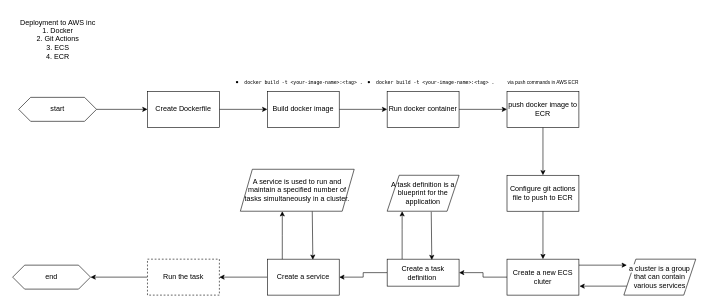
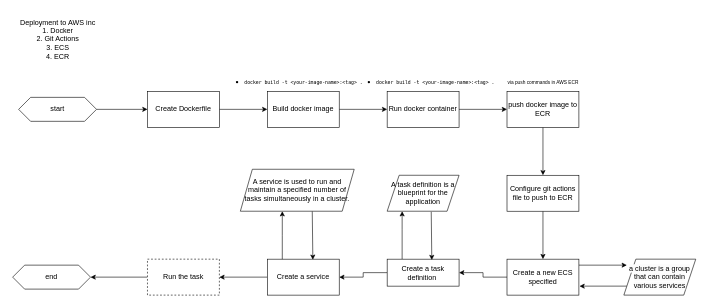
(543, 278) -> (543, 278)
